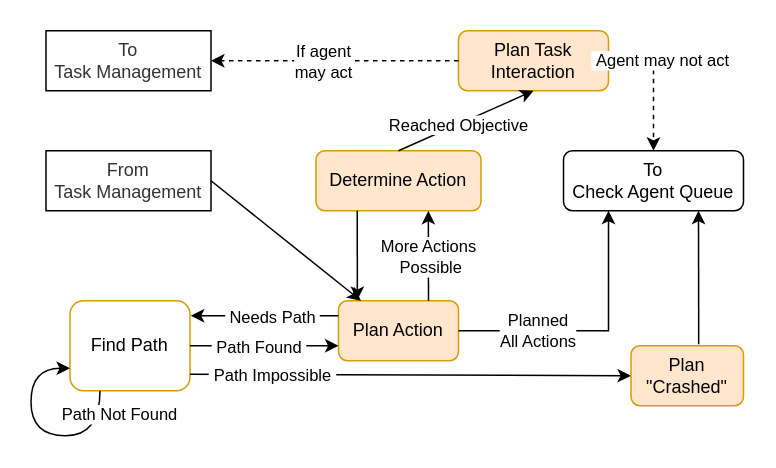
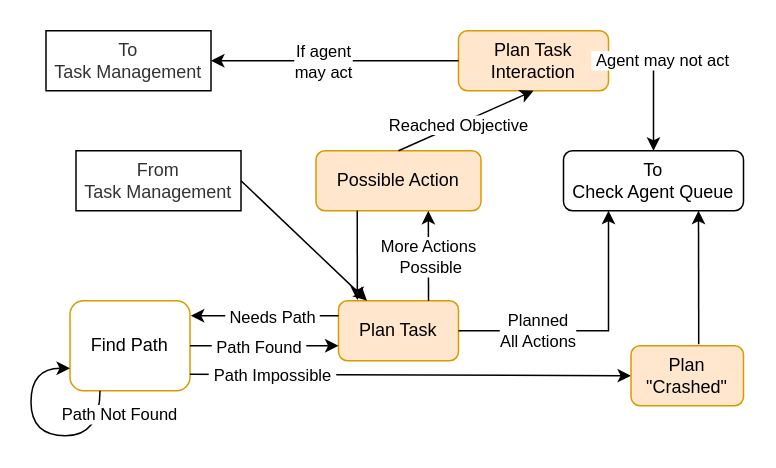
(403, 61) -> (403, 61)
(653, 106) -> (653, 106)
(128, 181) -> (158, 181)
(398, 181) -> (398, 181)
(398, 331) -> (398, 331)
